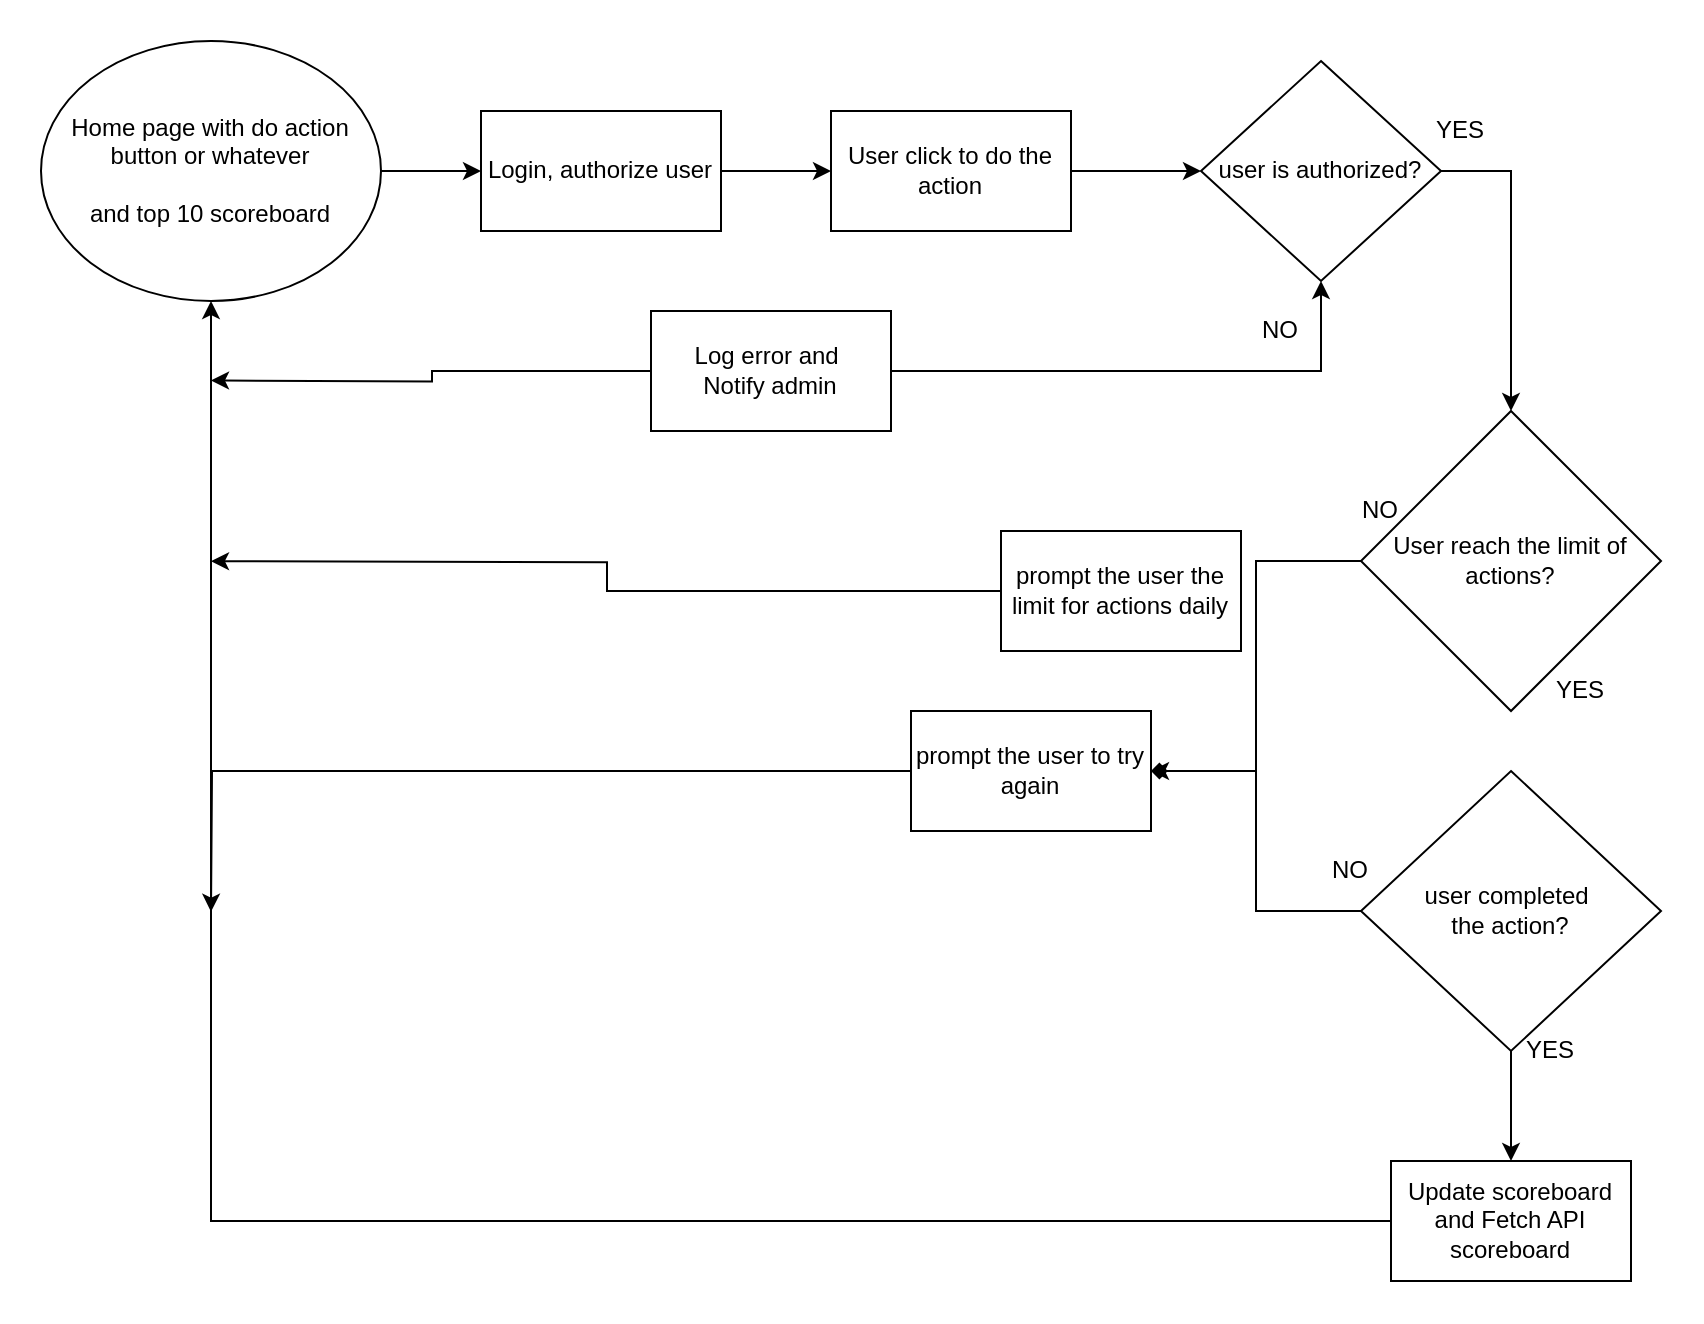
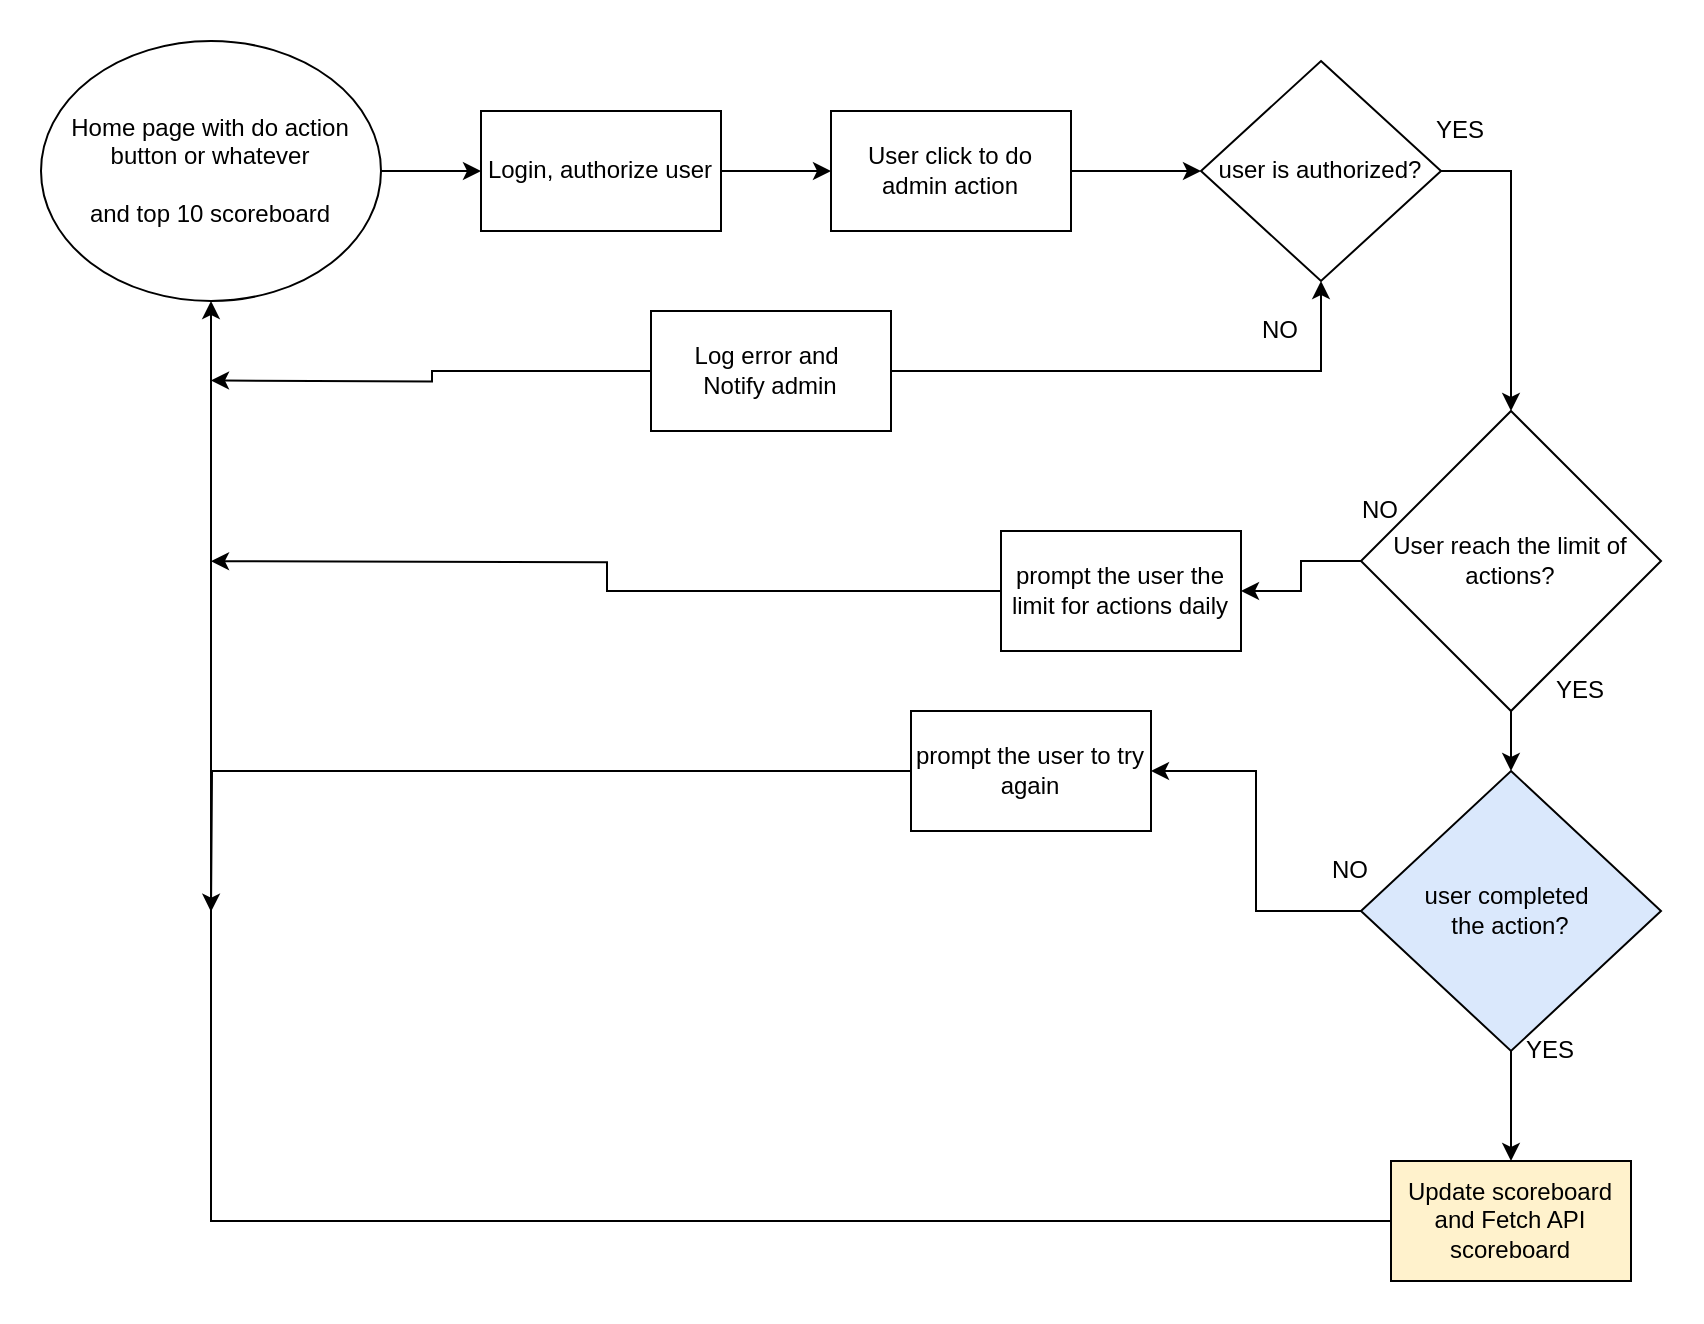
(951, 171) -> (951, 171)
none -> (1294, 591)
(1256, 643) -> (1511, 748)
(1361, 911) -> (1361, 911)
(1511, 911) -> (1511, 911)
(1511, 1221) -> (1511, 1221)
